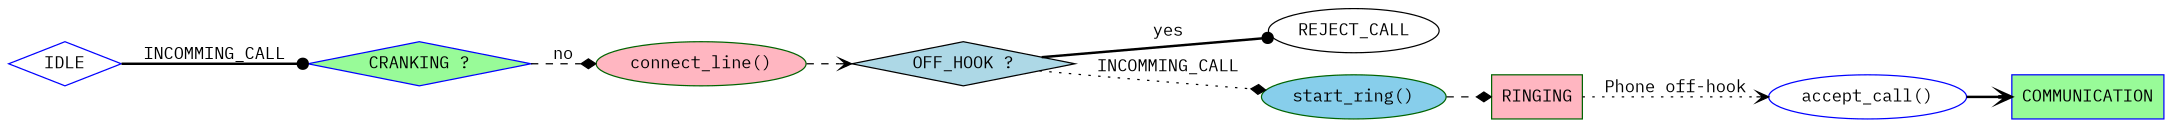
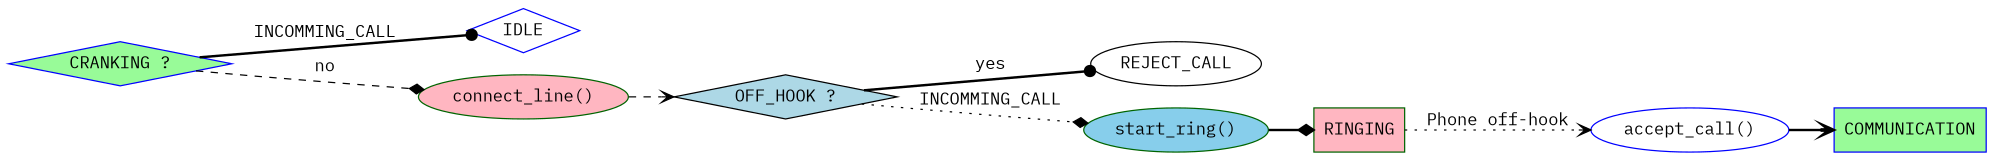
(210, 64) -> (333, 46)
(1461, 97) -> (1284, 130)
